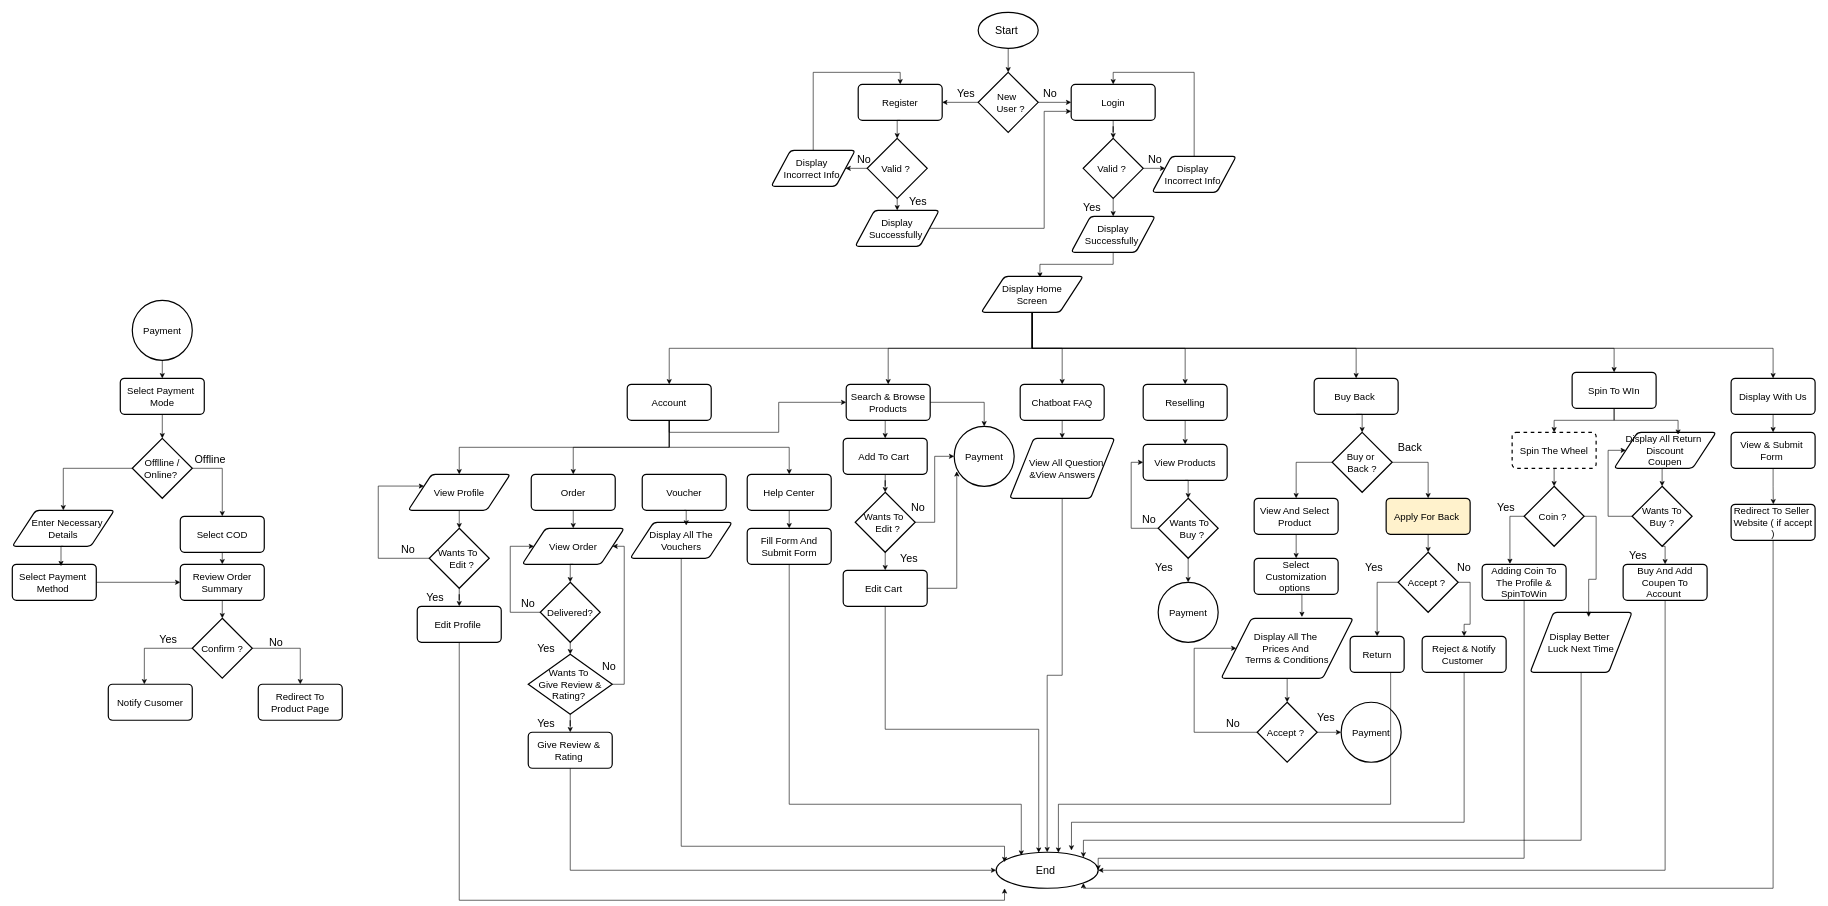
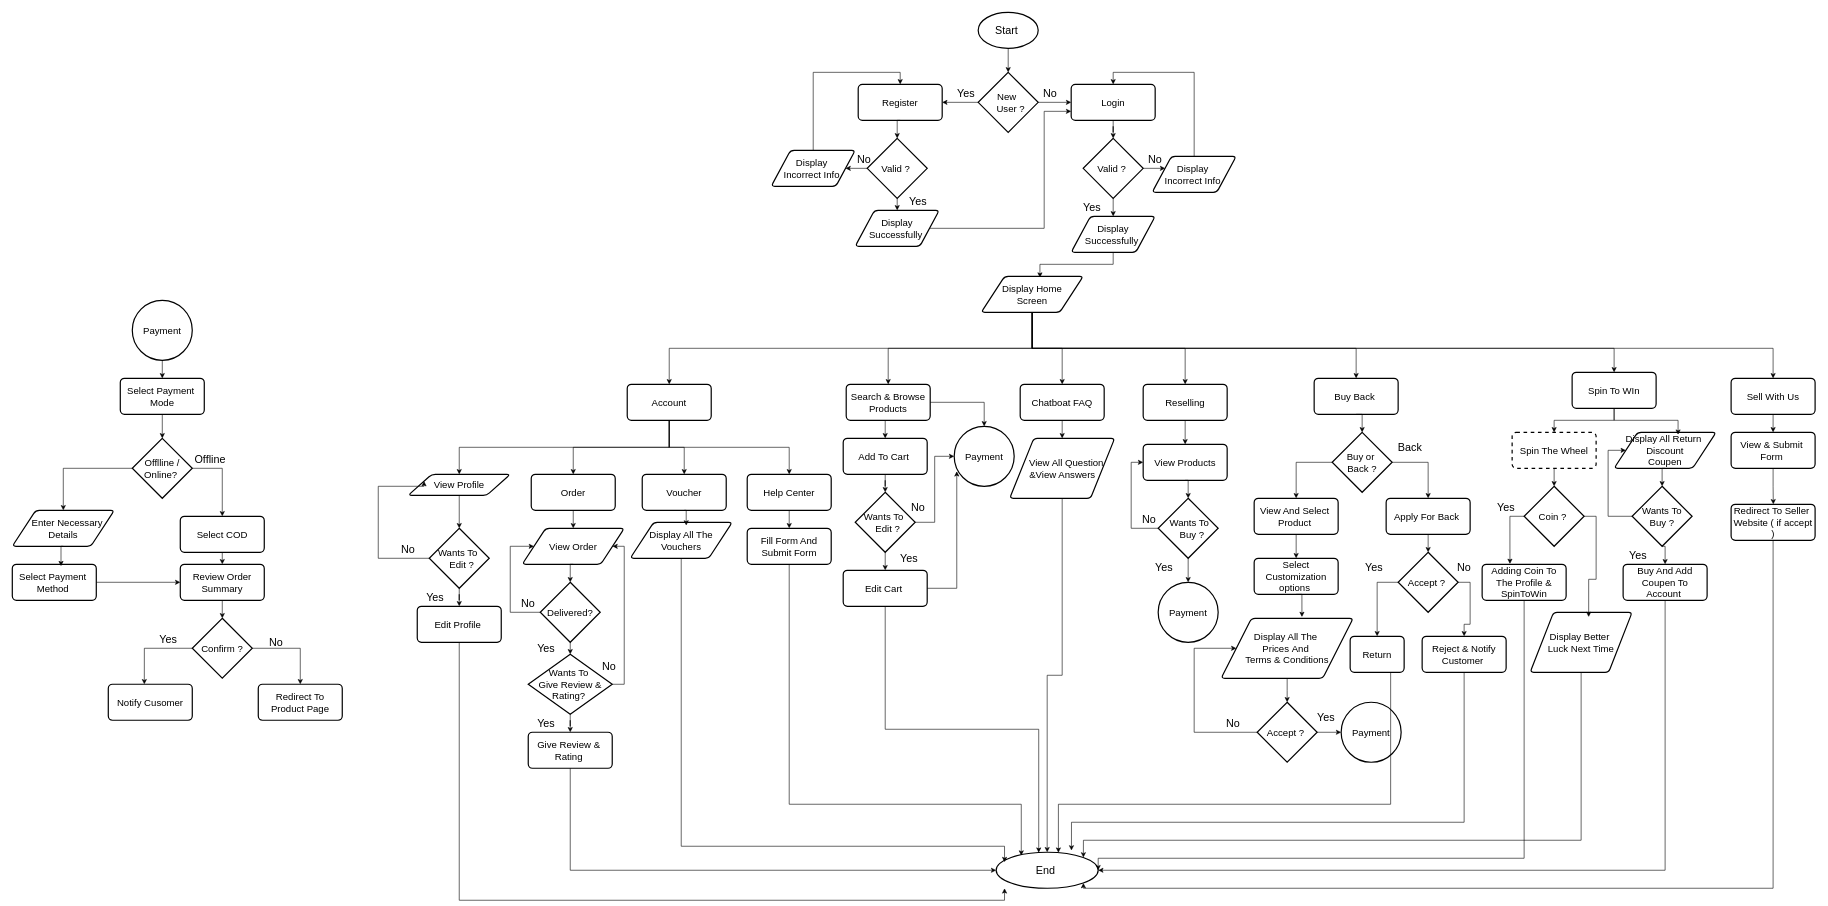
(1773, 396) -> (1773, 396)
(779, 432) -> (684, 468)
(459, 492) -> (459, 485)
(1428, 516) -> (1428, 516)
